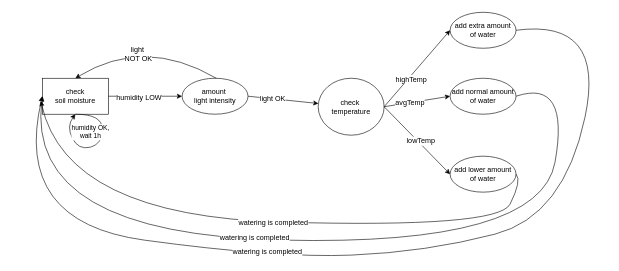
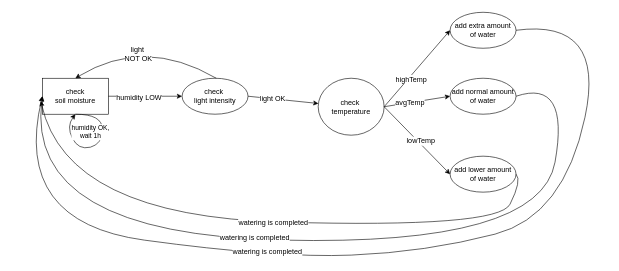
(215, 96) -> (215, 96)
